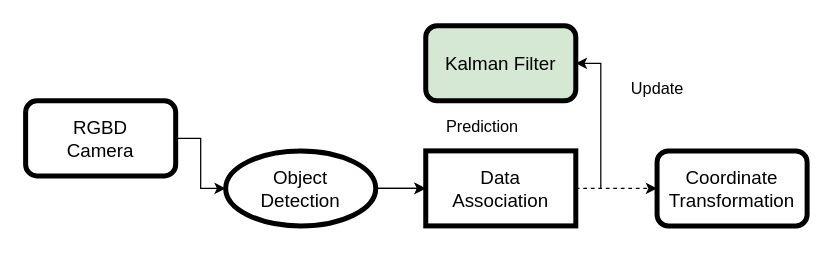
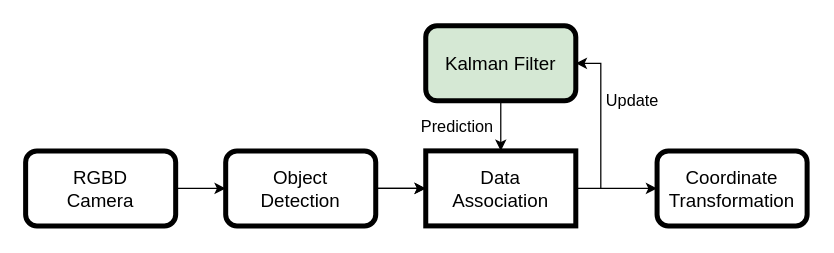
(657, 88) -> (632, 101)
none -> (501, 122)
(482, 126) -> (457, 126)
(101, 138) -> (101, 188)
(301, 188) -> (301, 188)
(613, 188) -> (613, 188)
